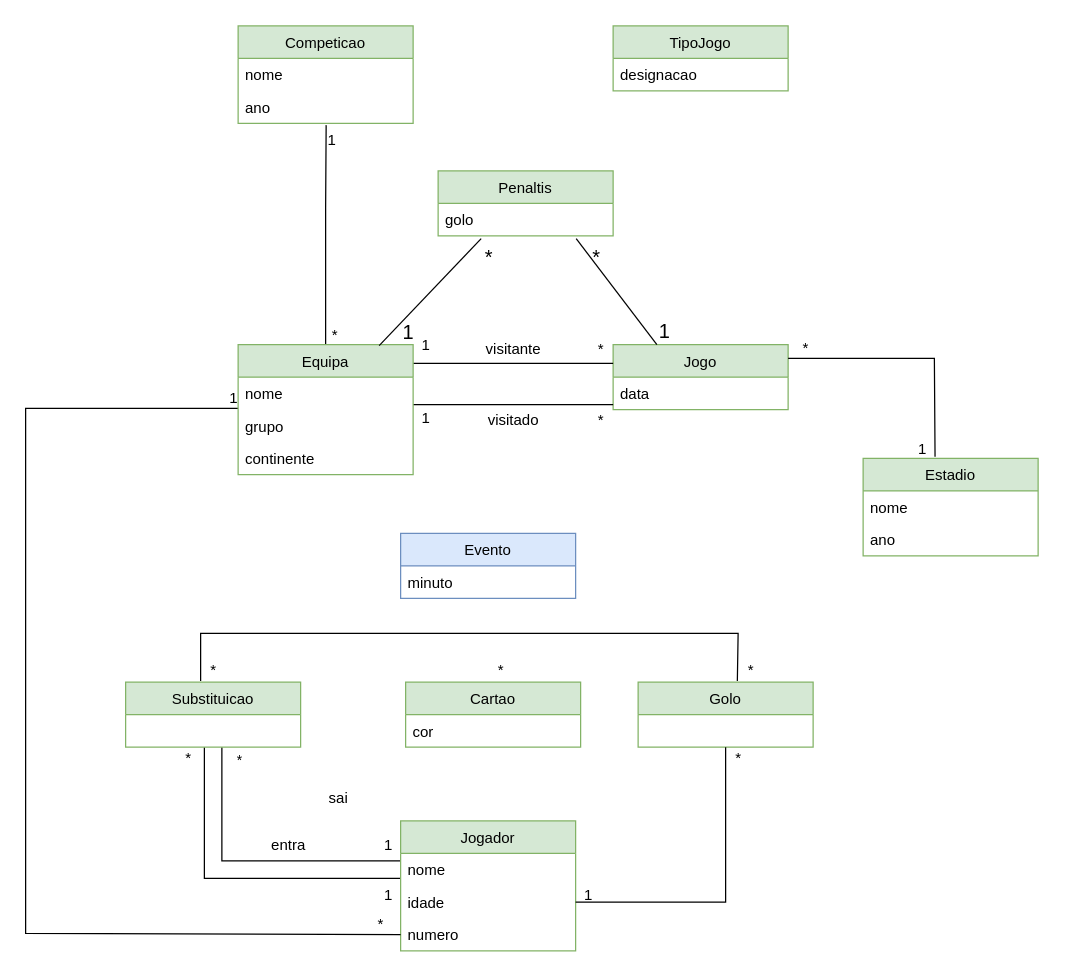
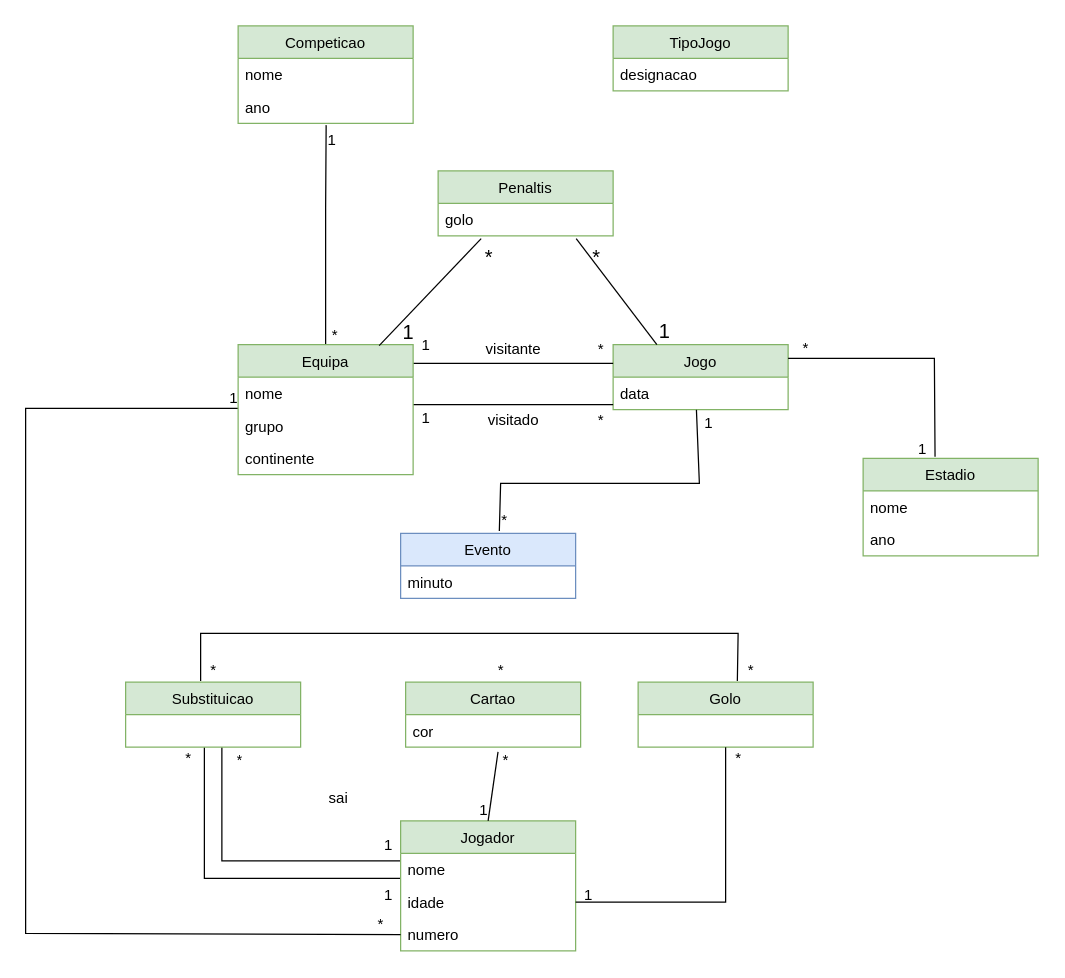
none -> (612, 483)
none -> (493, 786)
(288, 846) -> none
